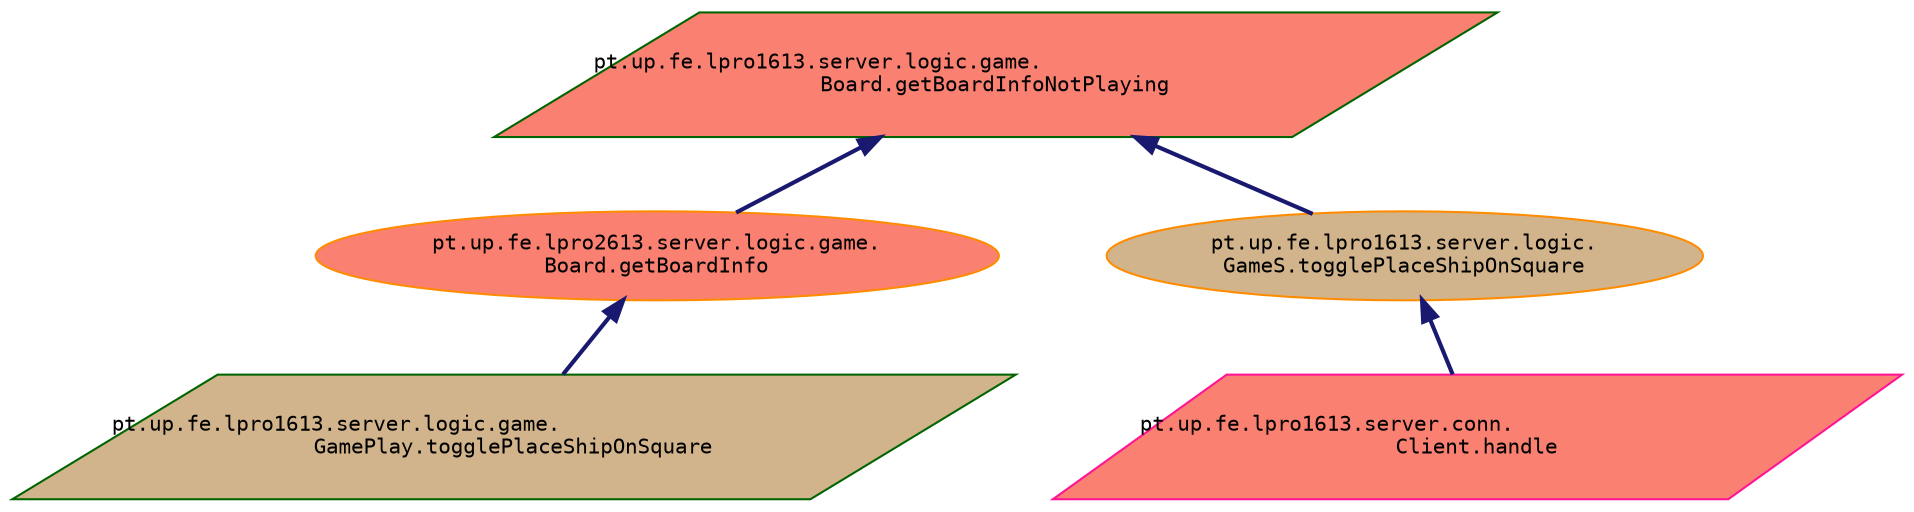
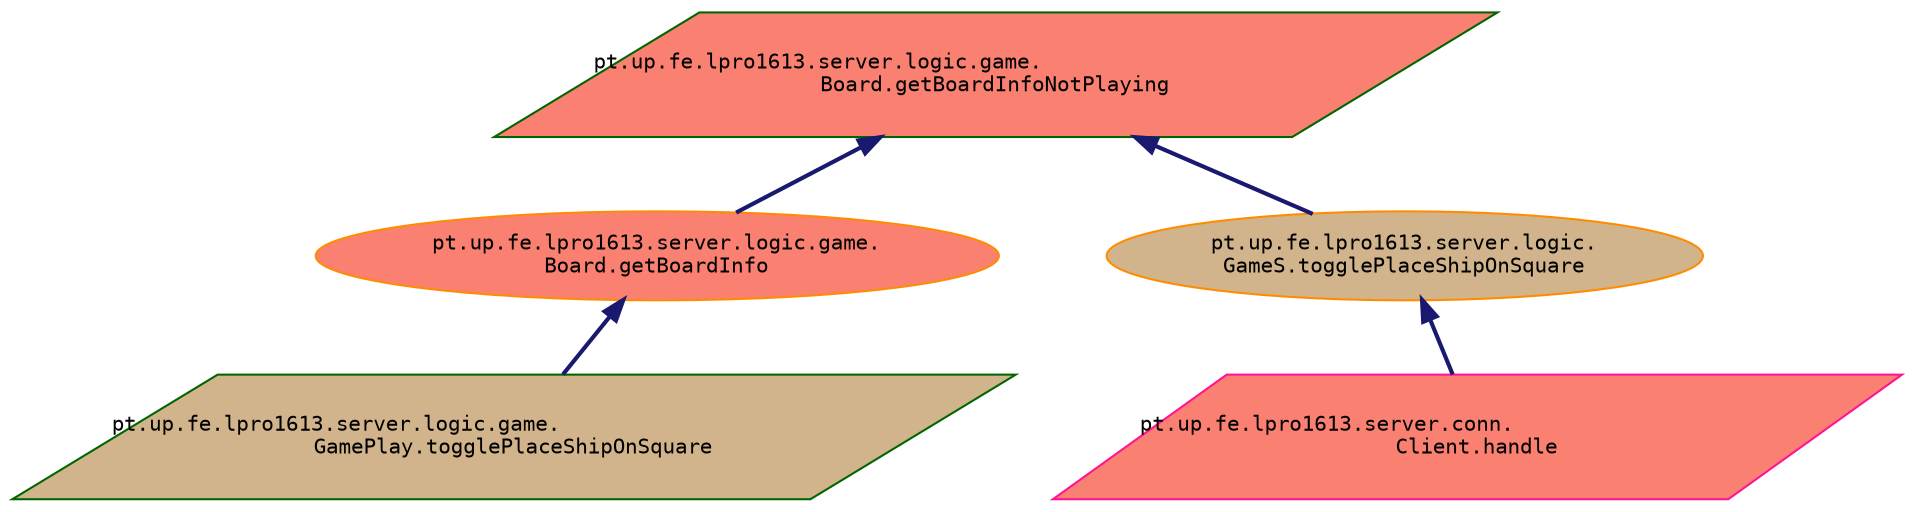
(657, 256) -> (657, 256)
